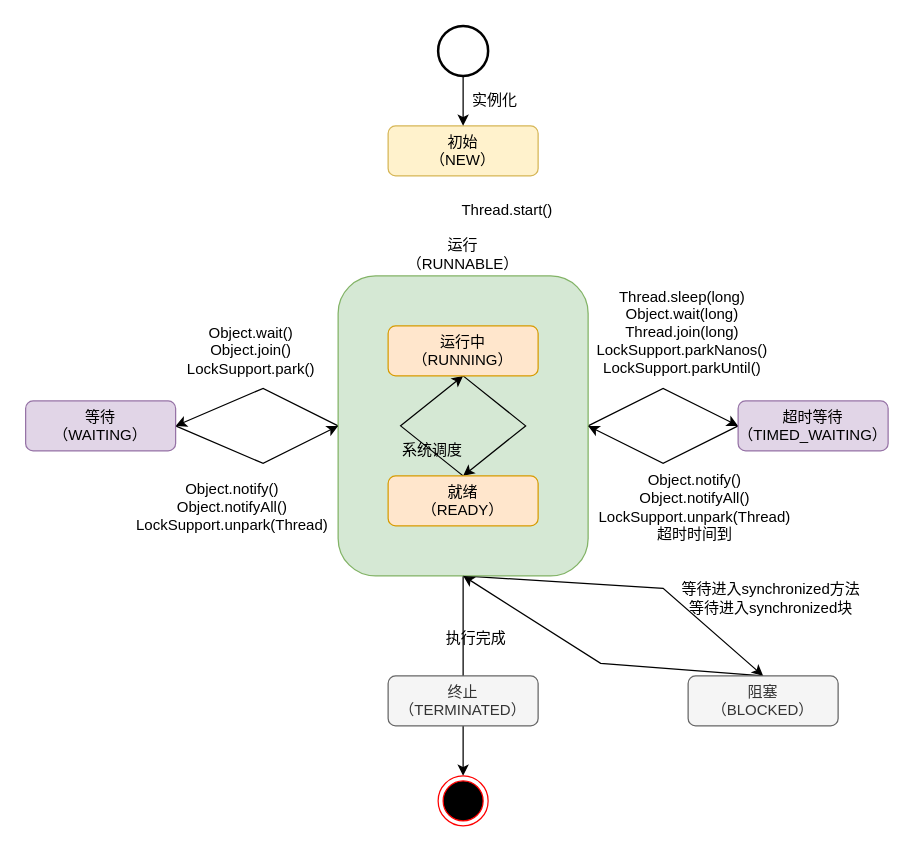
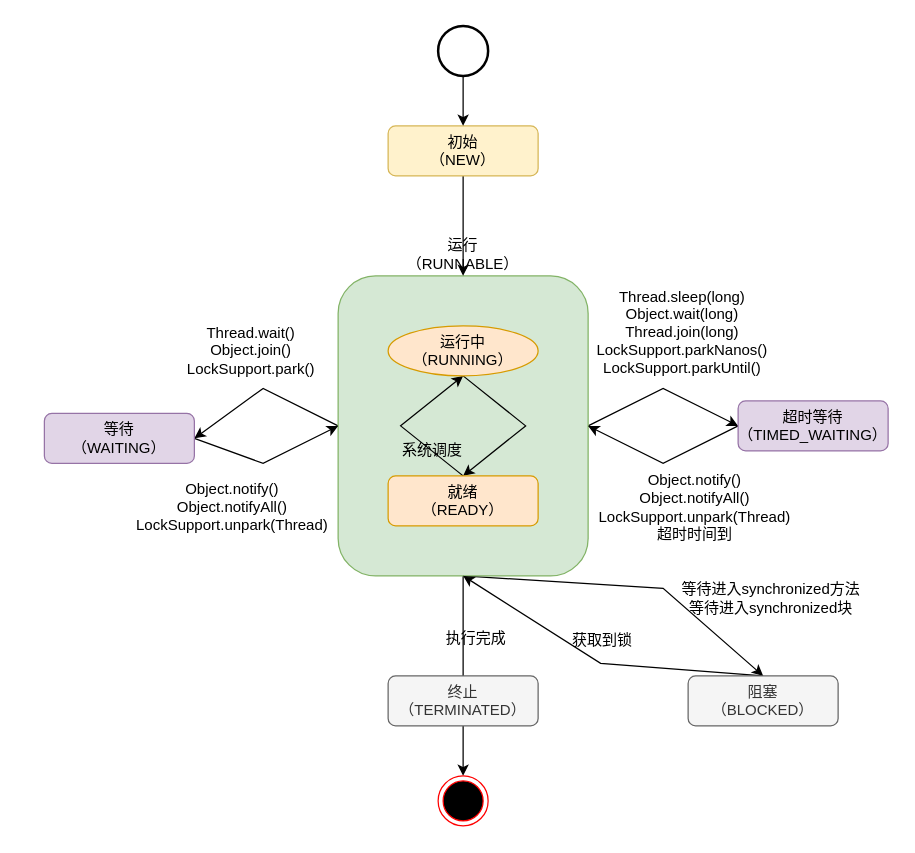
(494, 101) -> none
(507, 211) -> none
none -> (463, 222)
(251, 351) -> (251, 351)
(463, 351) -> (463, 351)
(101, 426) -> (119, 438)
none -> (602, 641)
